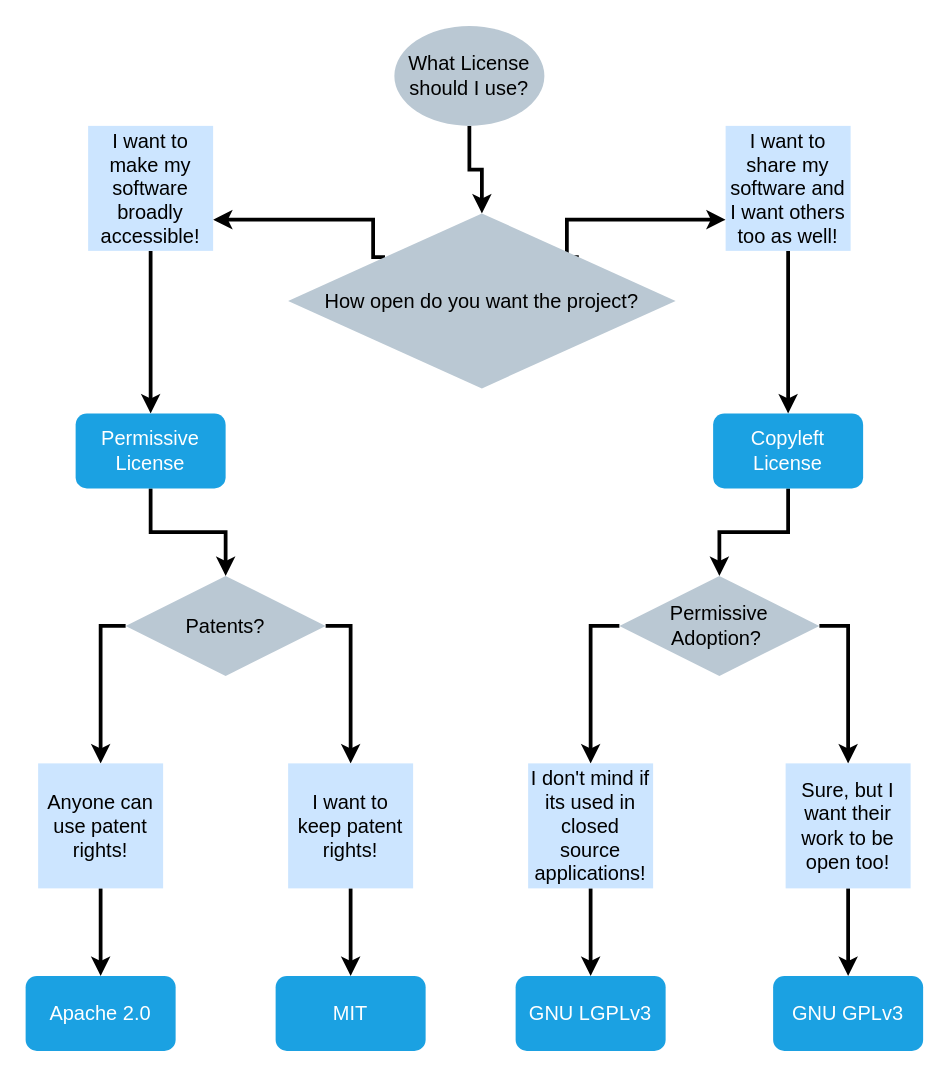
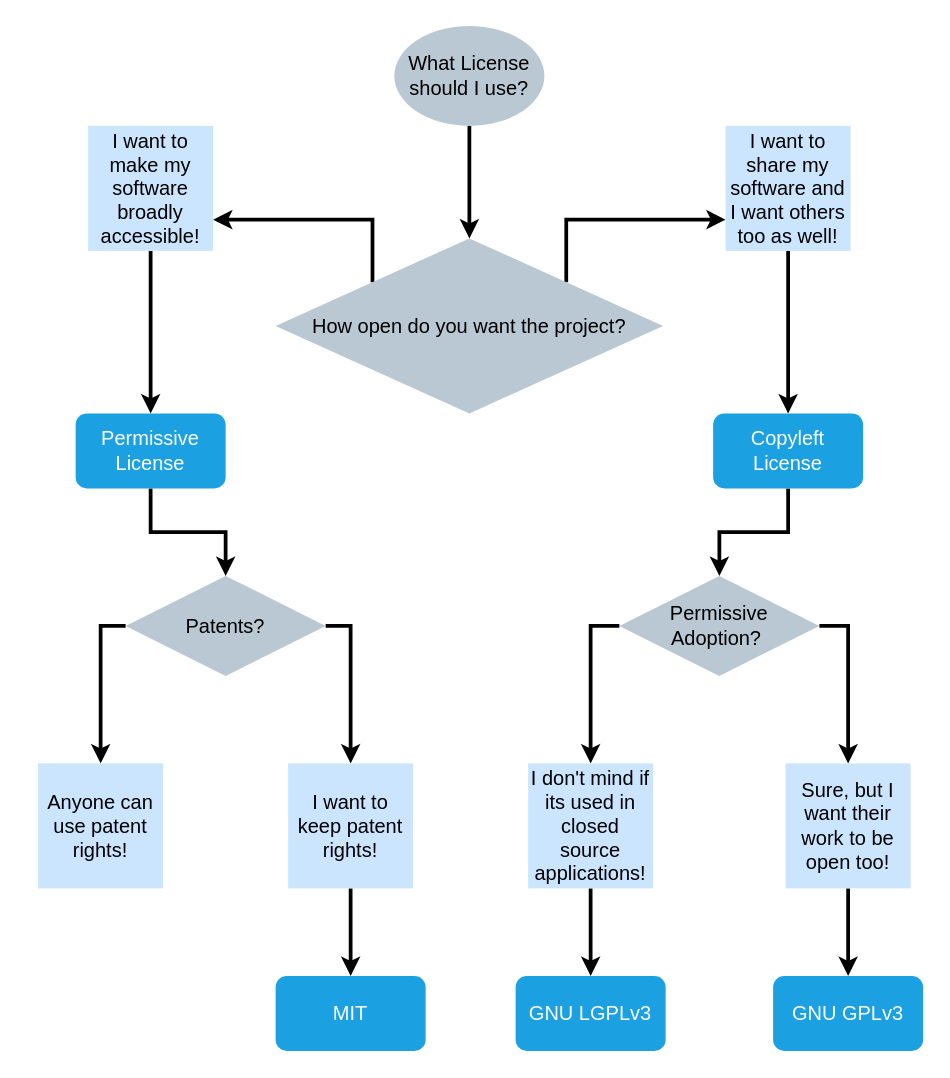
(482, 301) -> (469, 326)
(101, 926) -> none
(101, 1013) -> none
